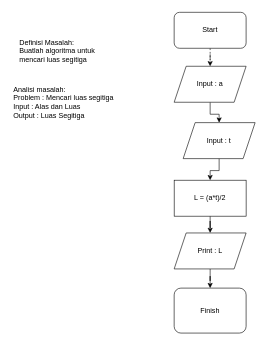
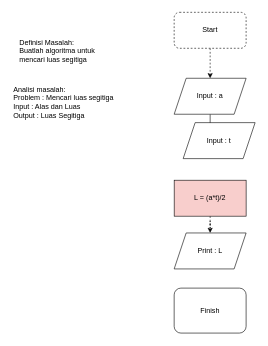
(210, 30) -> (210, 30)
(210, 84) -> (210, 96)
(214, 171) -> none
(210, 198) -> (210, 198)
(210, 227) -> (210, 227)
(210, 279) -> none
